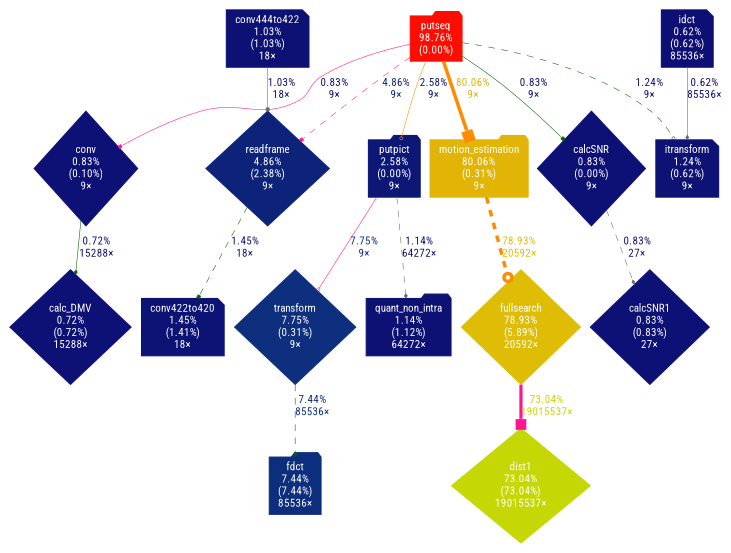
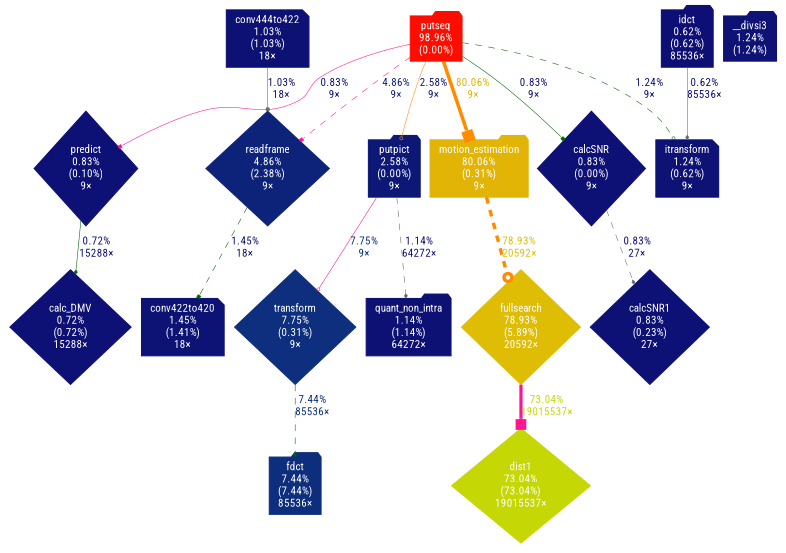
(436, 39) -> (436, 39)
(687, 39) -> (687, 39)
none -> (750, 39)
(86, 169) -> (86, 169)
(409, 327) -> (409, 327)
(650, 327) -> (650, 327)
